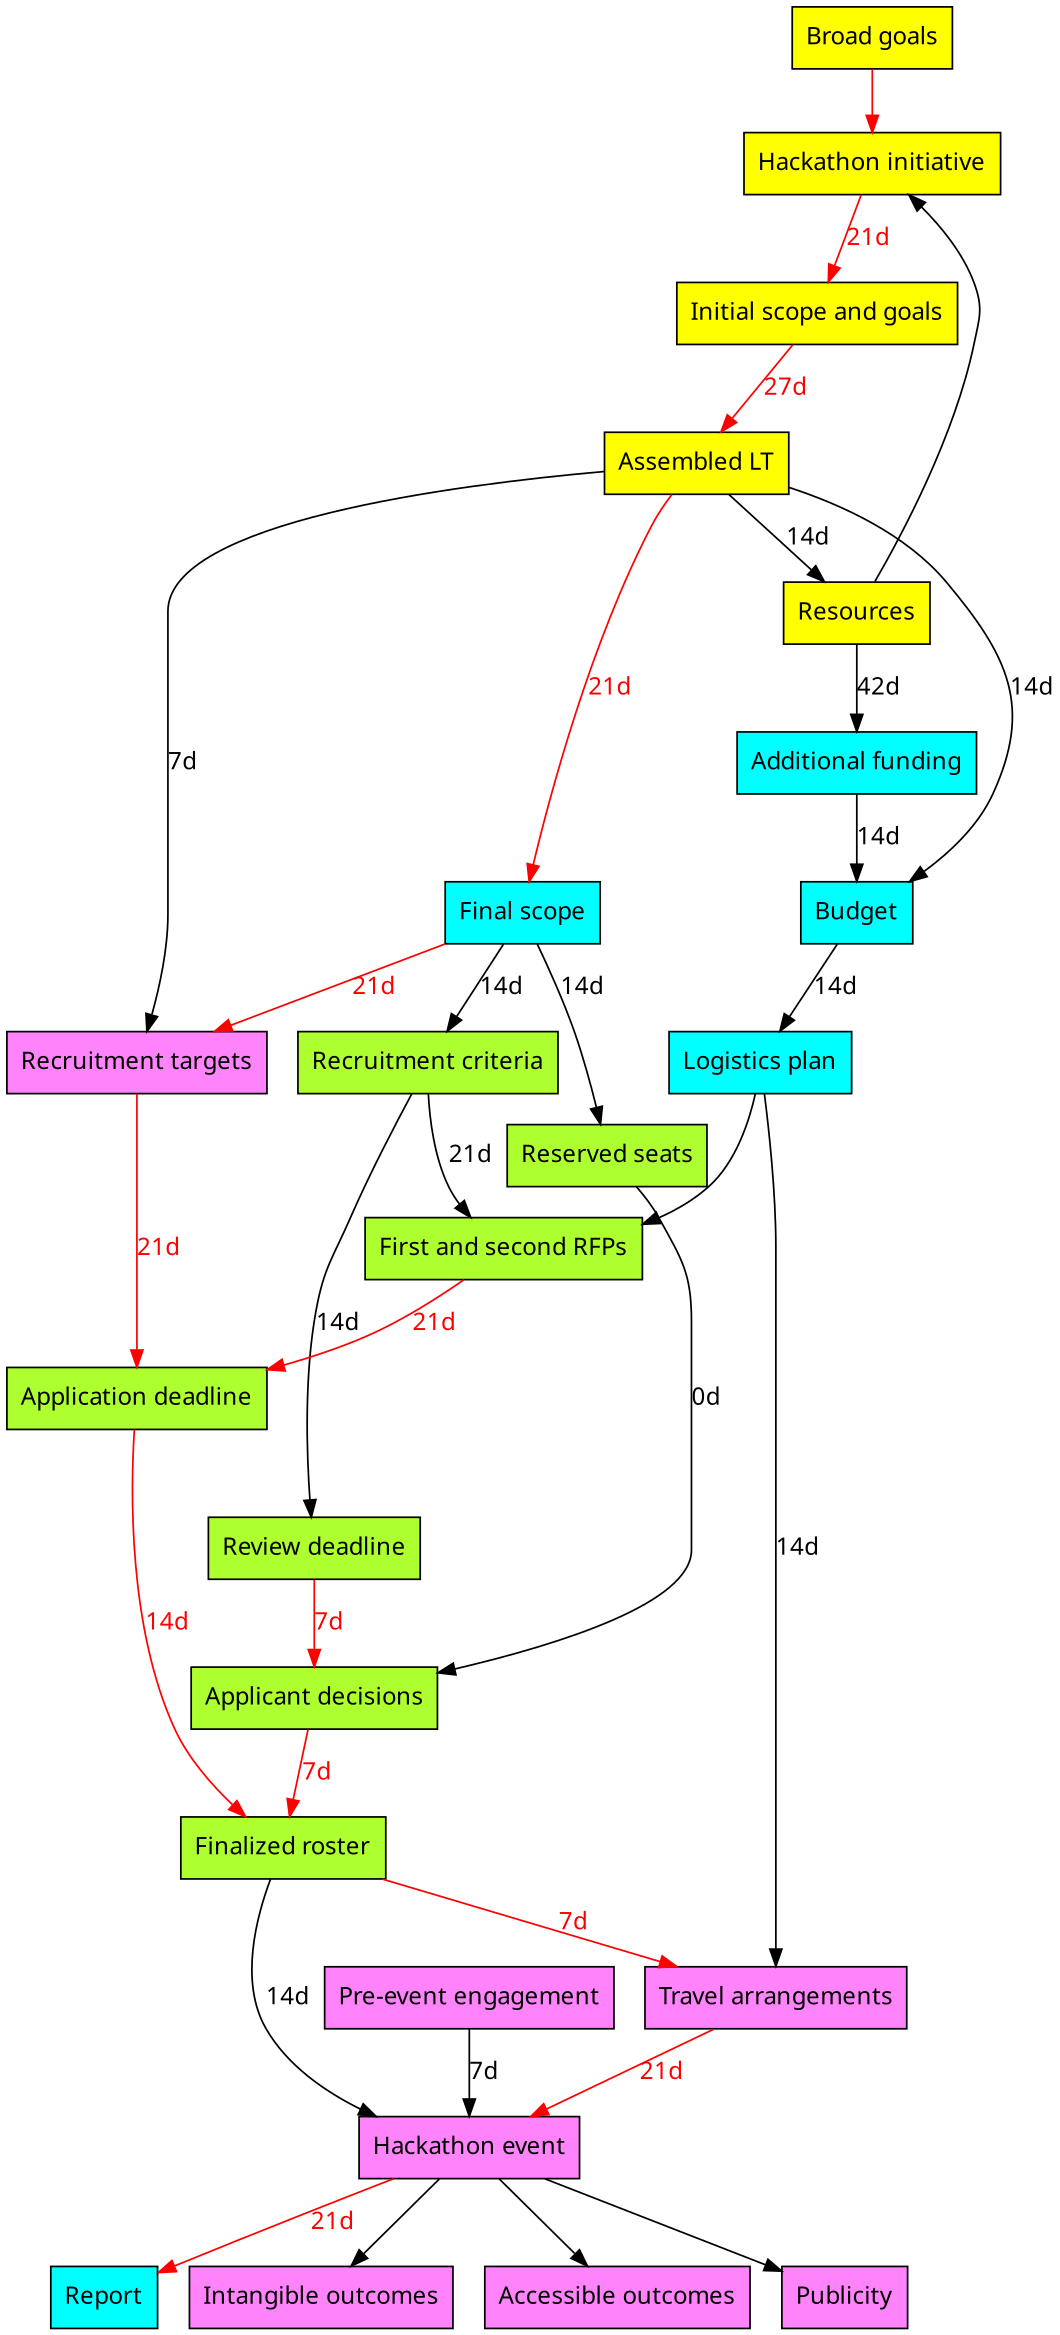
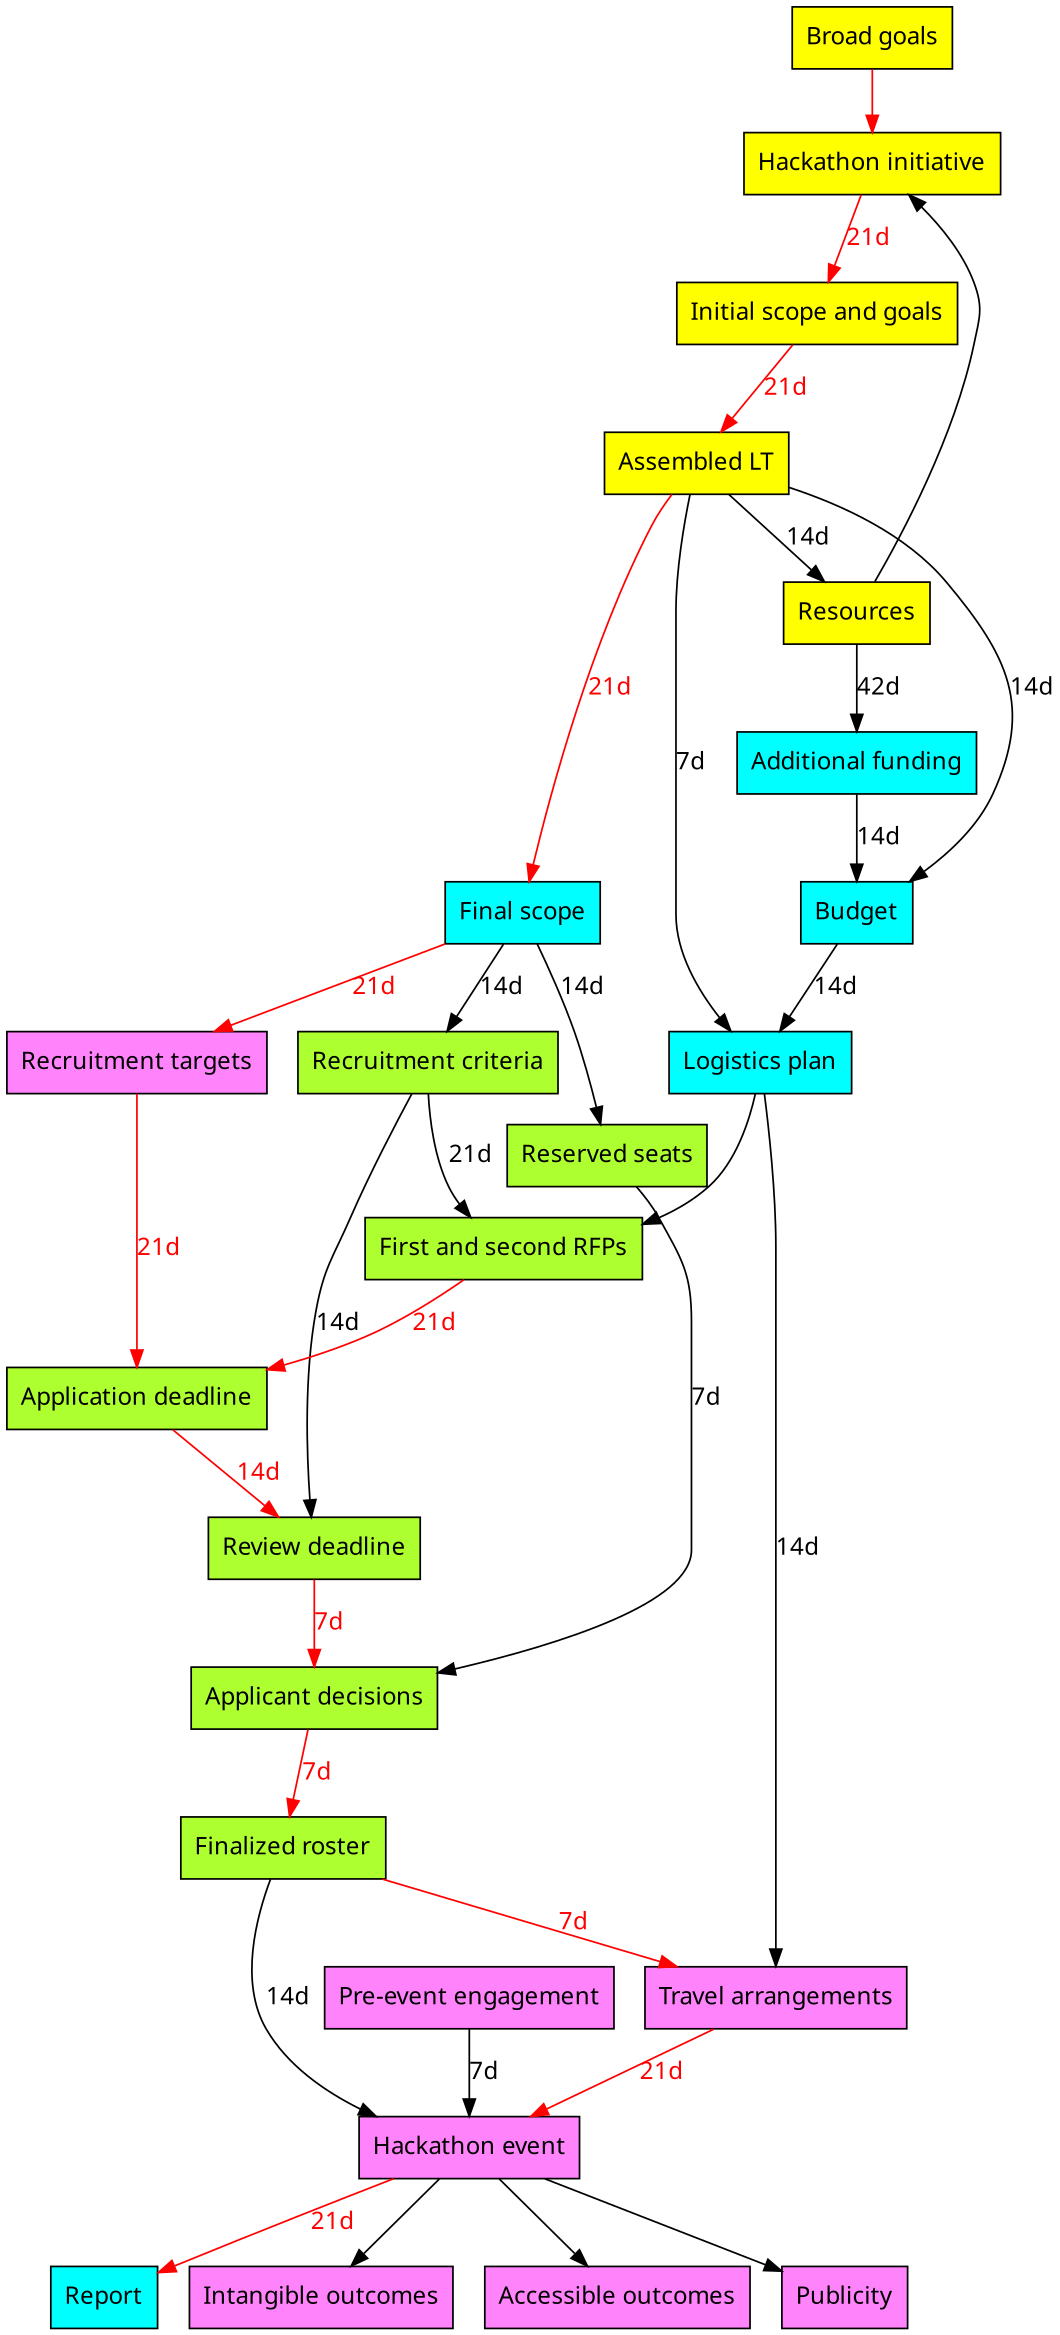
(785, 388) -> (785, 388)
(183, 579) -> (676, 761)
(706, 1398) -> (706, 1398)
(145, 1629) -> (219, 1468)
